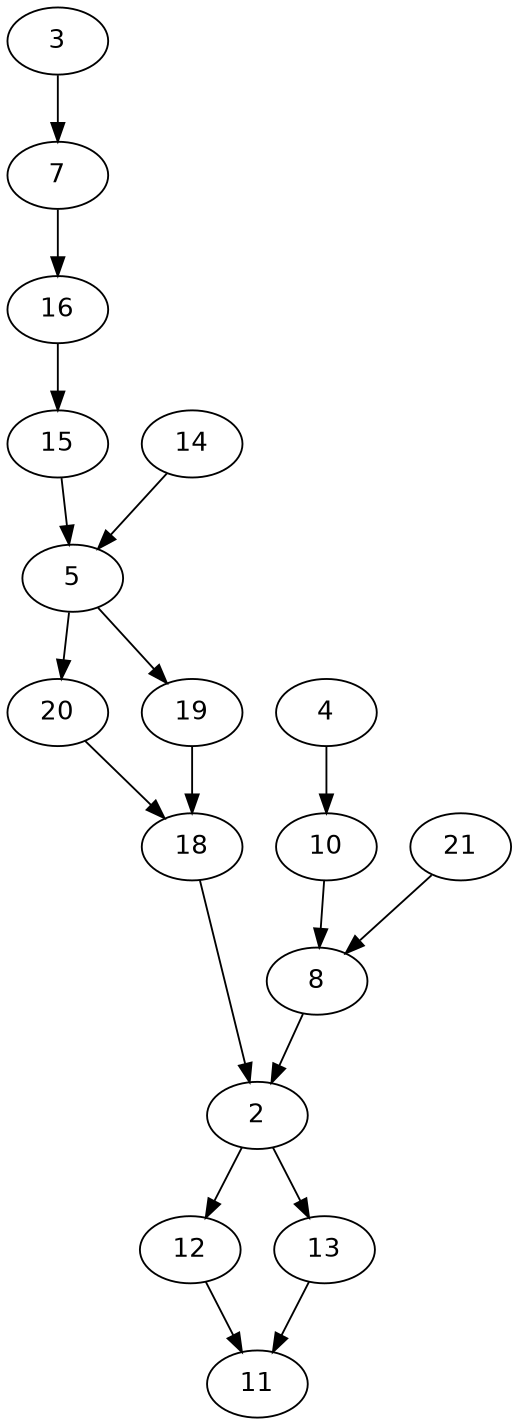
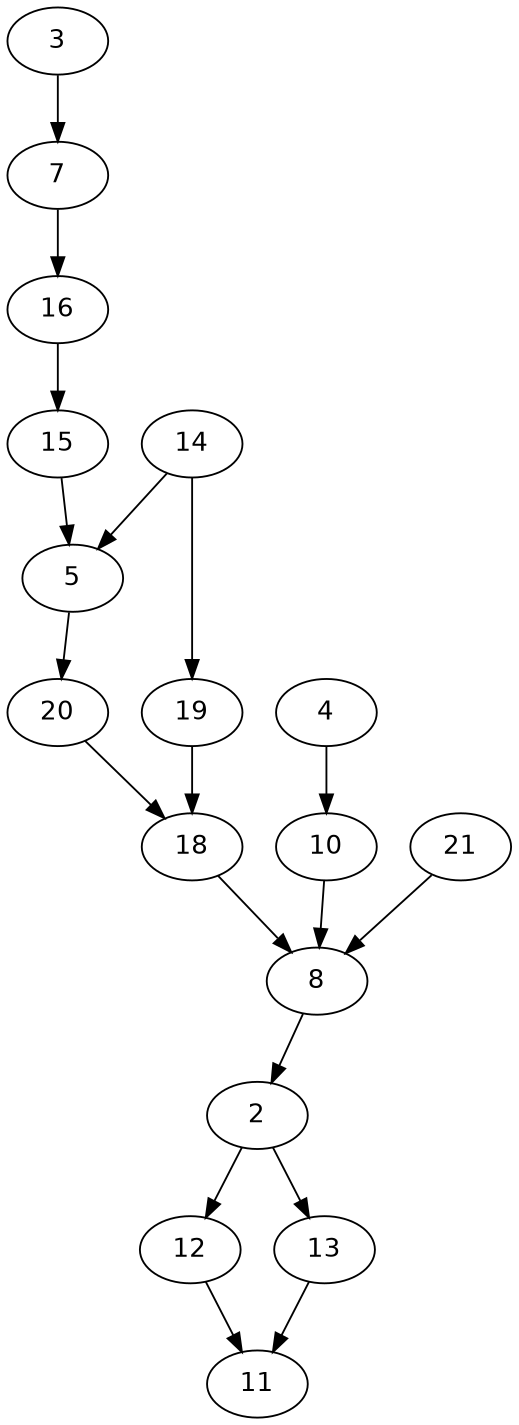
(126, 638) -> (192, 569)
(223, 972) -> (248, 907)
